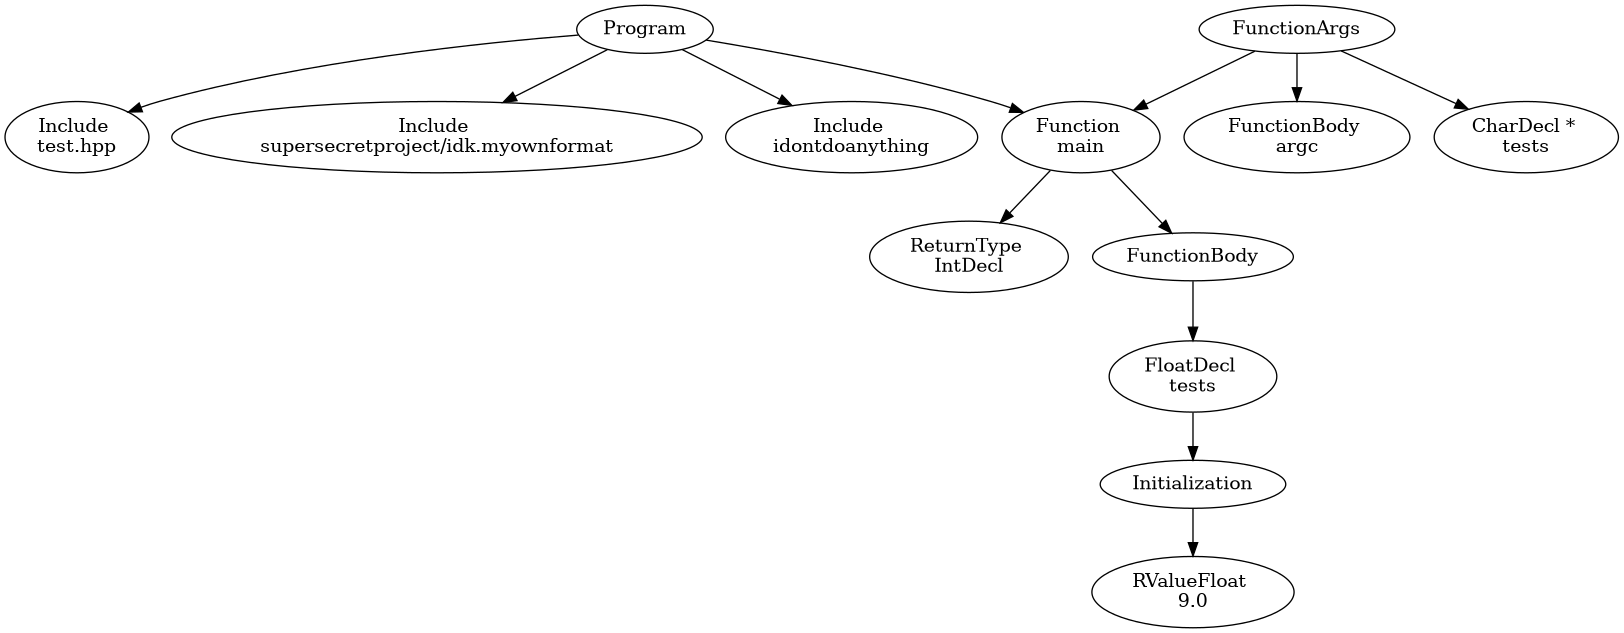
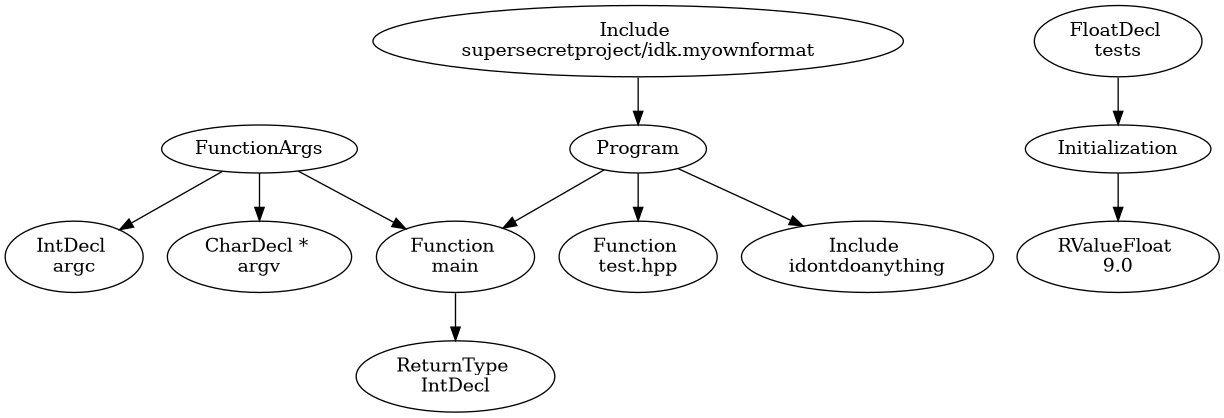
(561, 73) -> (638, 94)
(77, 137) -> (638, 257)
(1297, 137) -> (74, 257)
(1526, 137) -> (259, 257)
(1193, 257) -> none
